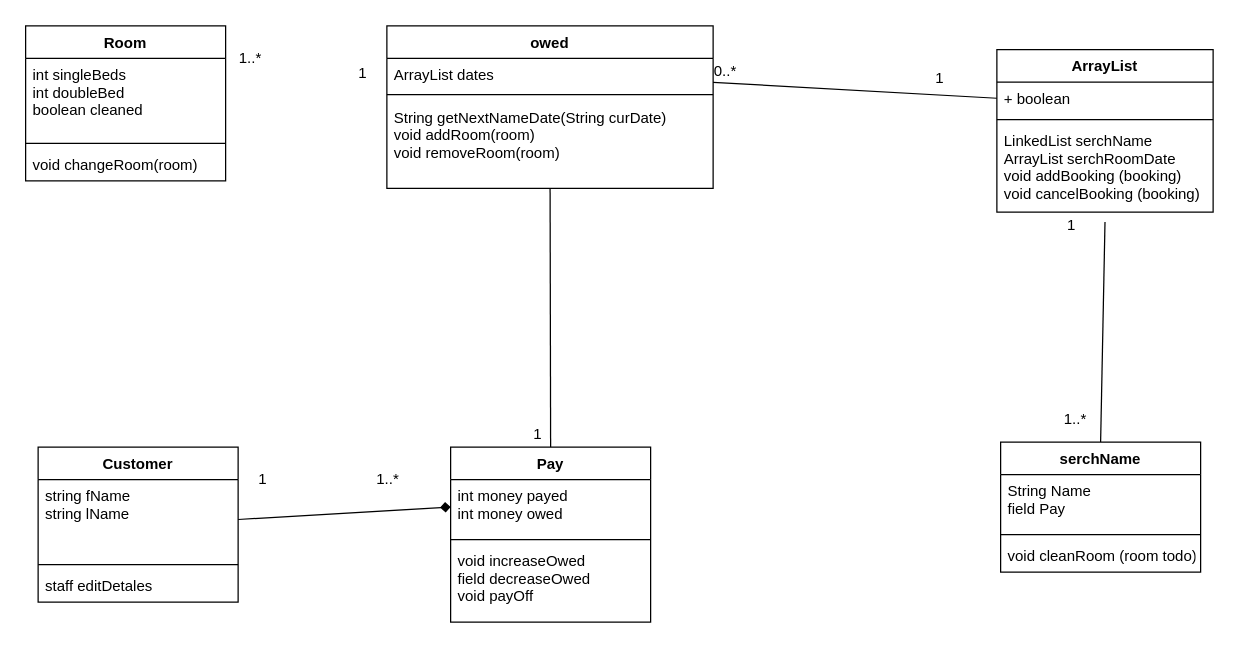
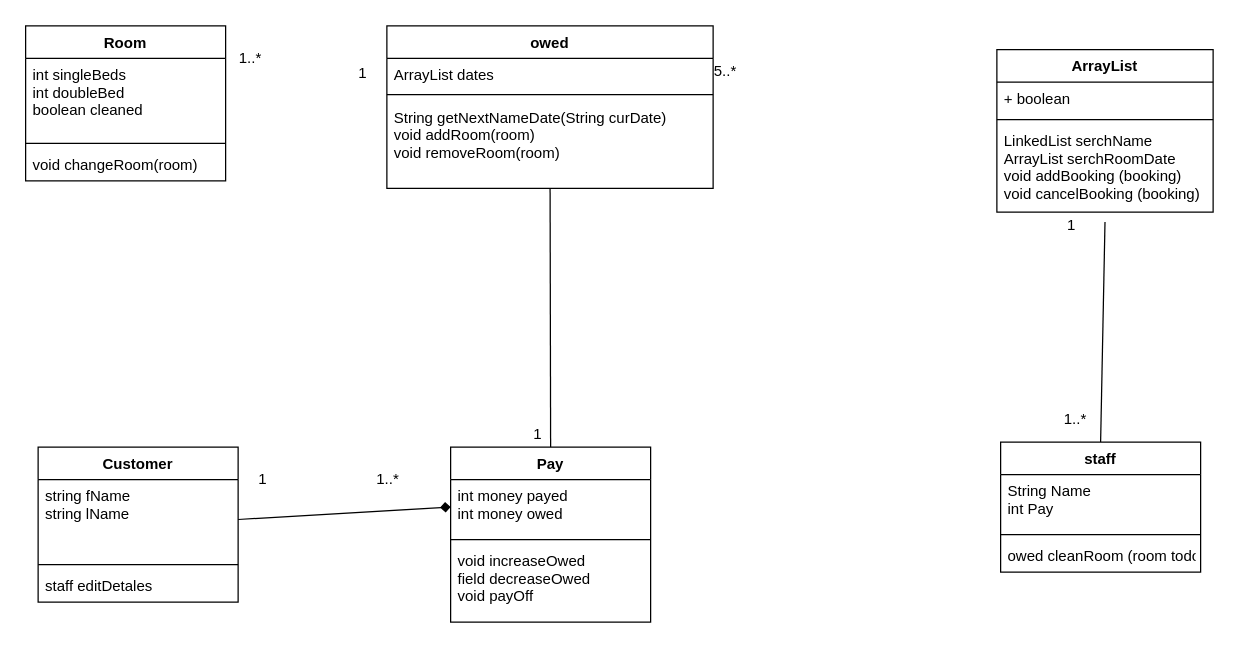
(726, 72) -> (726, 72)
(854, 90) -> none
(1100, 459) -> (1100, 459)
(1050, 491) -> (1050, 491)
(1107, 556) -> (1109, 556)
